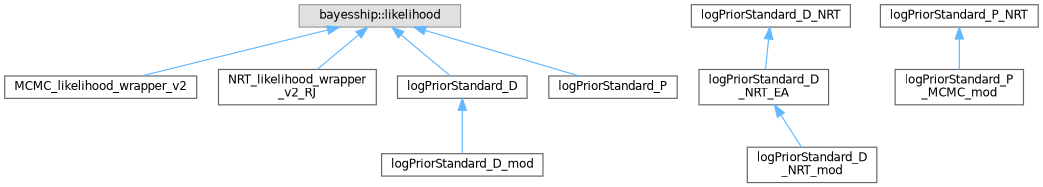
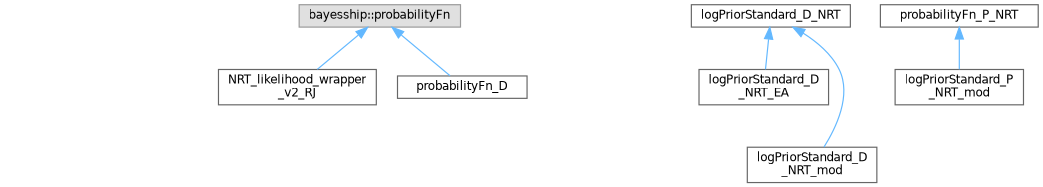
(380, 16) -> (380, 16)
(959, 16) -> (959, 16)
(101, 87) -> none
(462, 87) -> (462, 87)
(613, 87) -> none
(959, 87) -> (959, 87)
(791, 131) -> (843, 84)
(462, 165) -> none
